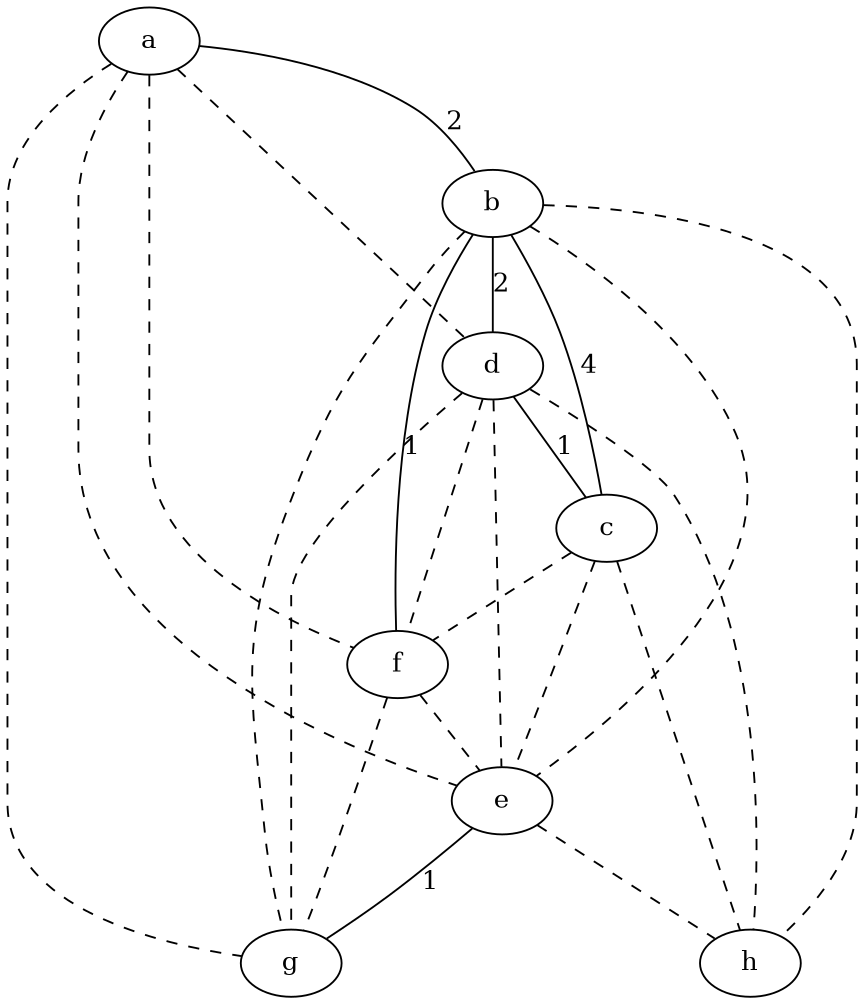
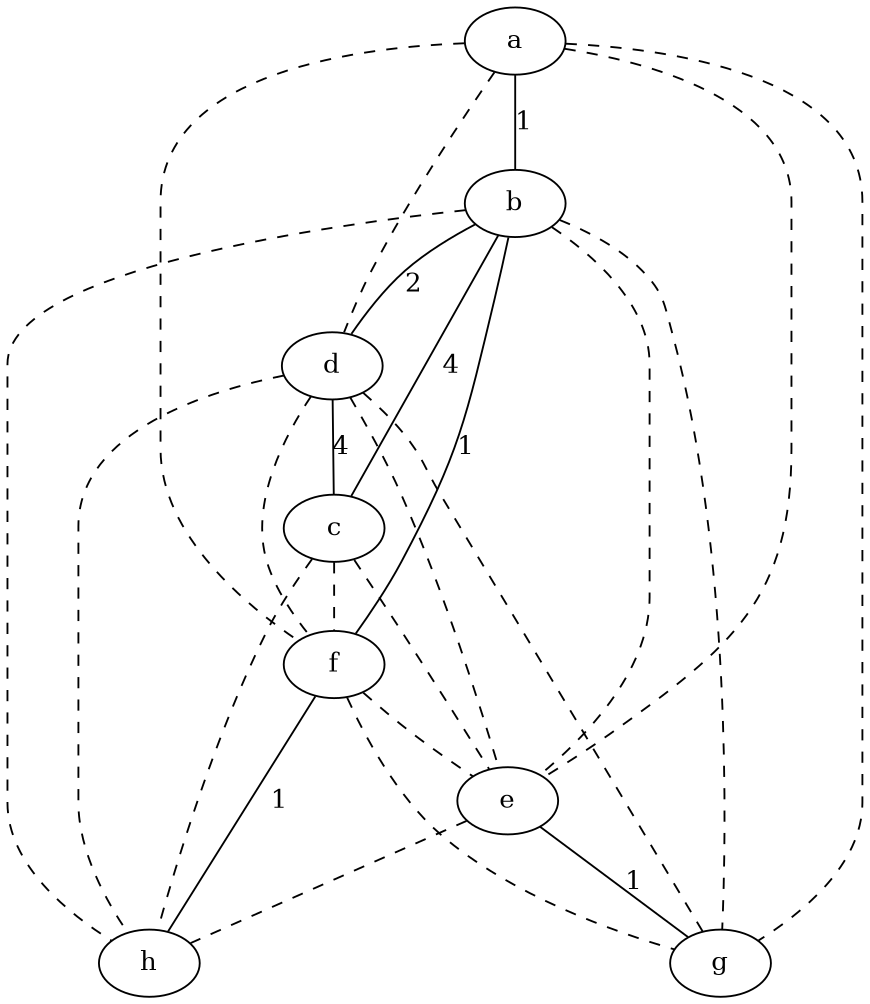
(455, 122) -> (525, 122)
(566, 447) -> (342, 447)
none -> (242, 814)
